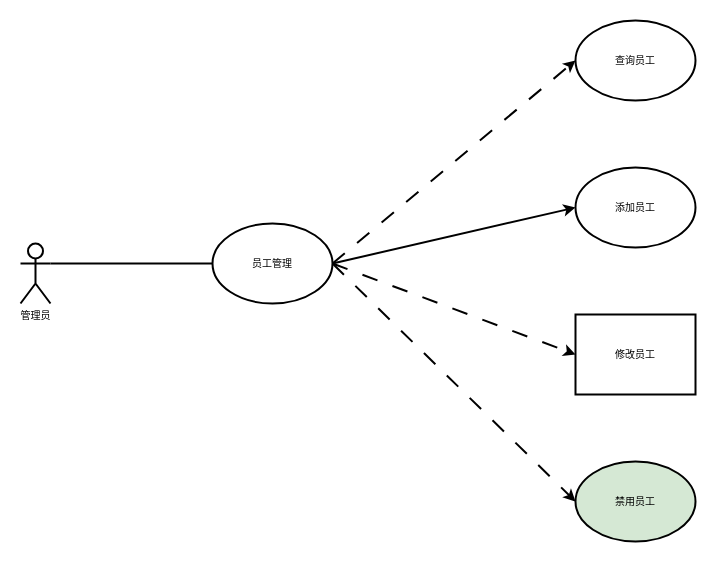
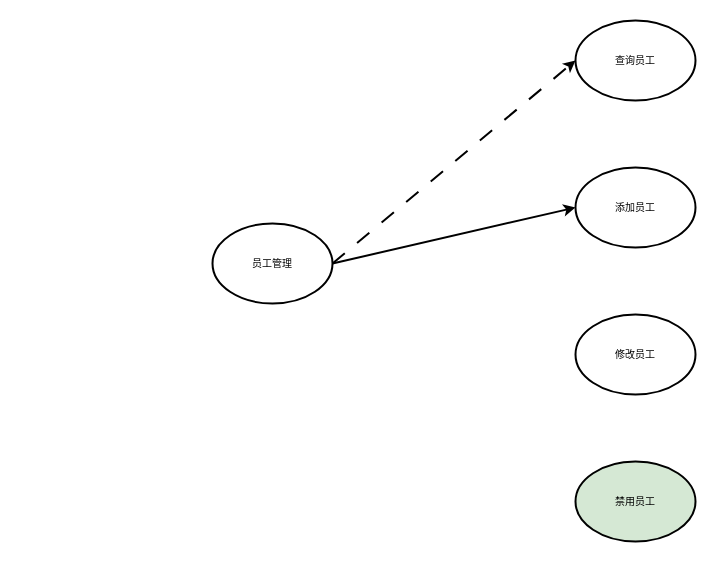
(132, 263) -> none
(36, 274) -> none
(383, 313) -> none
(554, 346) -> none
(636, 355) -> (636, 355)
